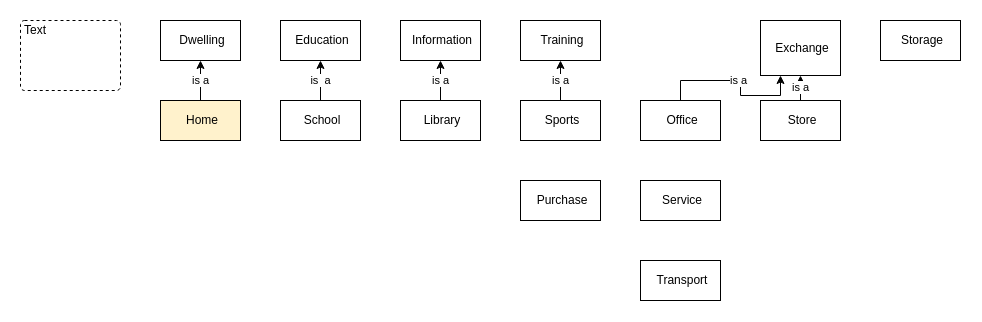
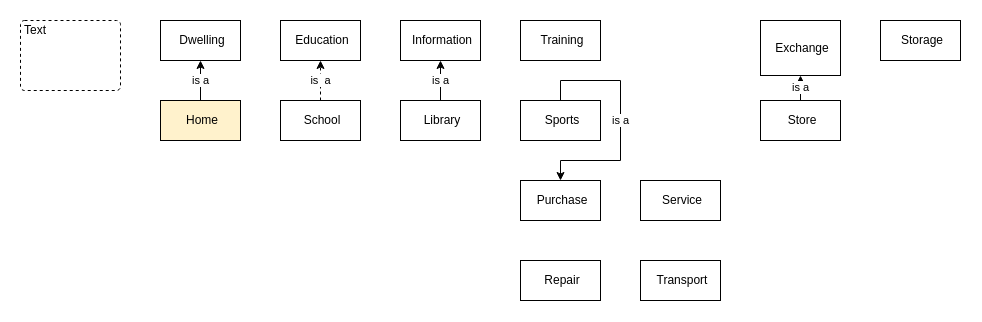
(561, 78) -> (621, 123)
(735, 81) -> none
(321, 93) -> (321, 93)
(681, 121) -> none
none -> (561, 281)
